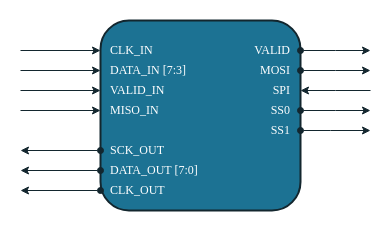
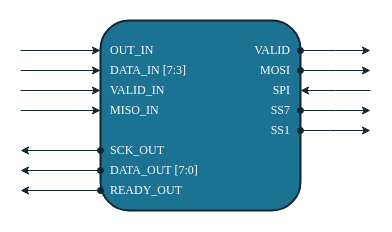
(131, 51) -> (131, 51)
(280, 111) -> (280, 111)
(134, 191) -> (141, 191)
